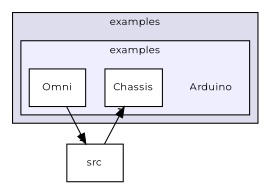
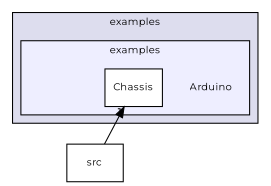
(57, 88) -> none
